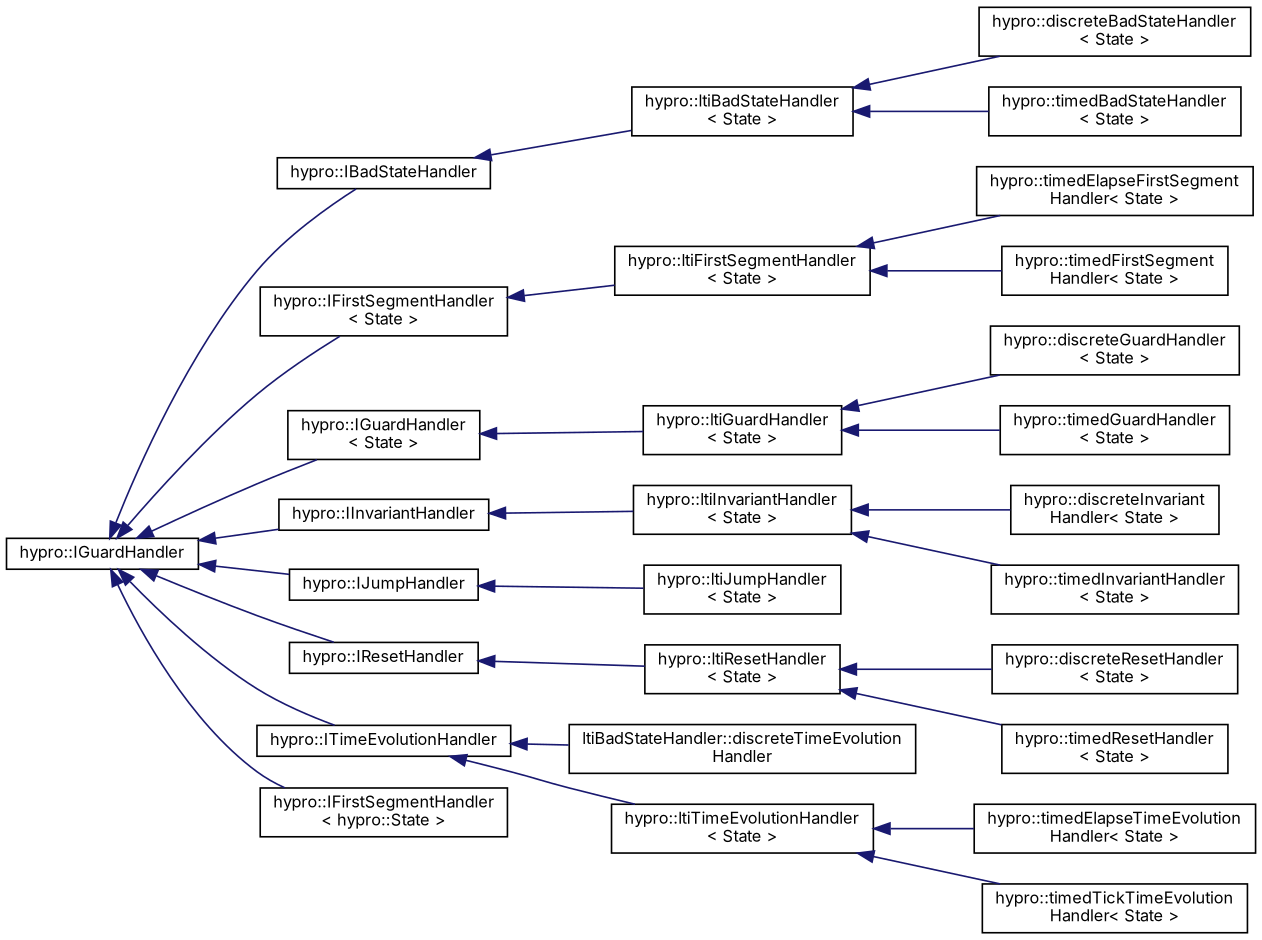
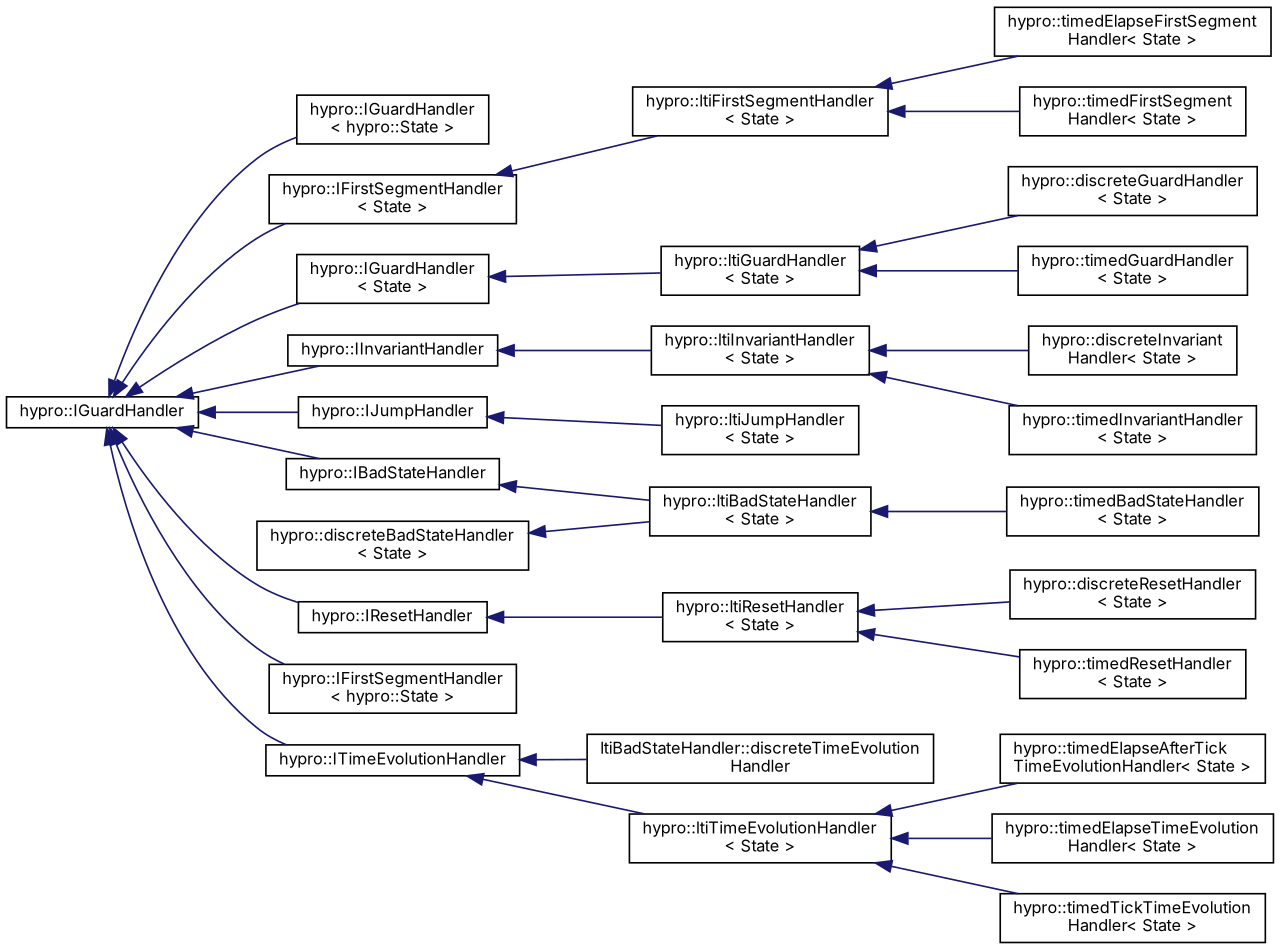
(935, 70) -> (598, 527)
none -> (393, 120)
none -> (1133, 759)
